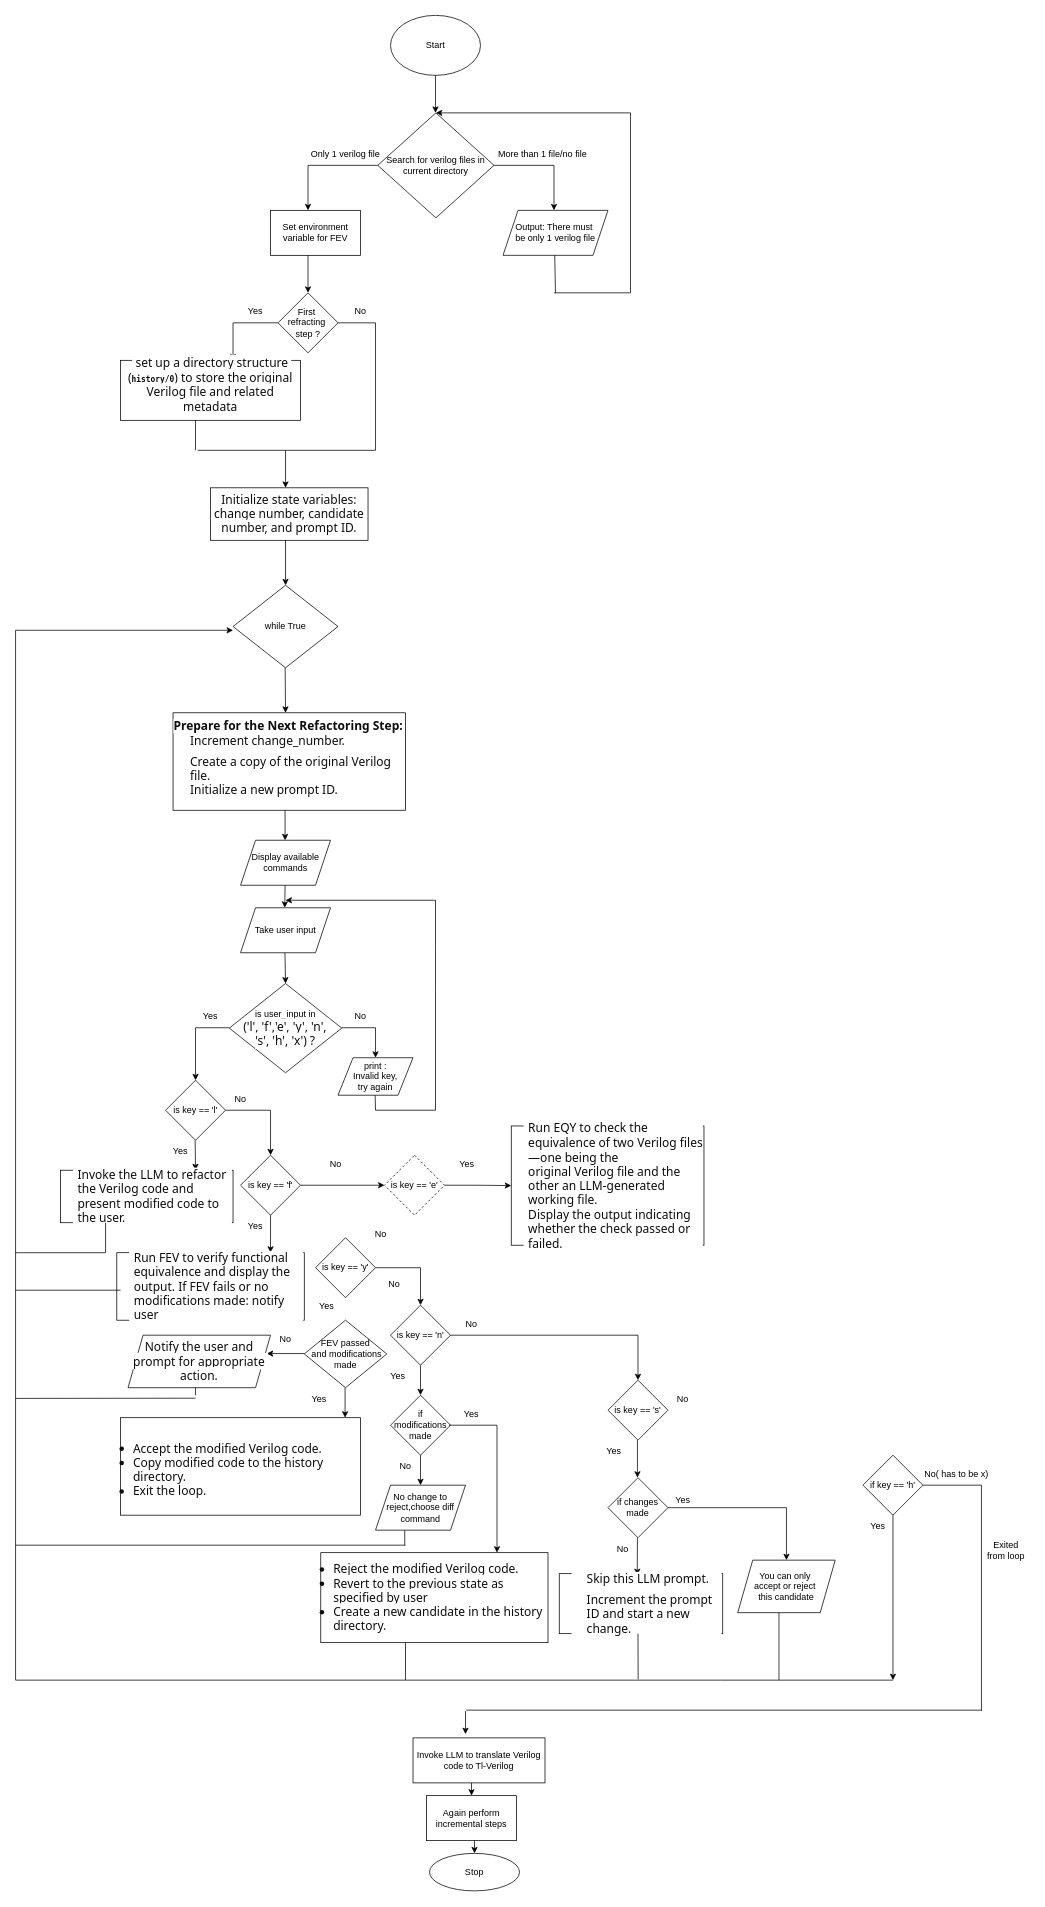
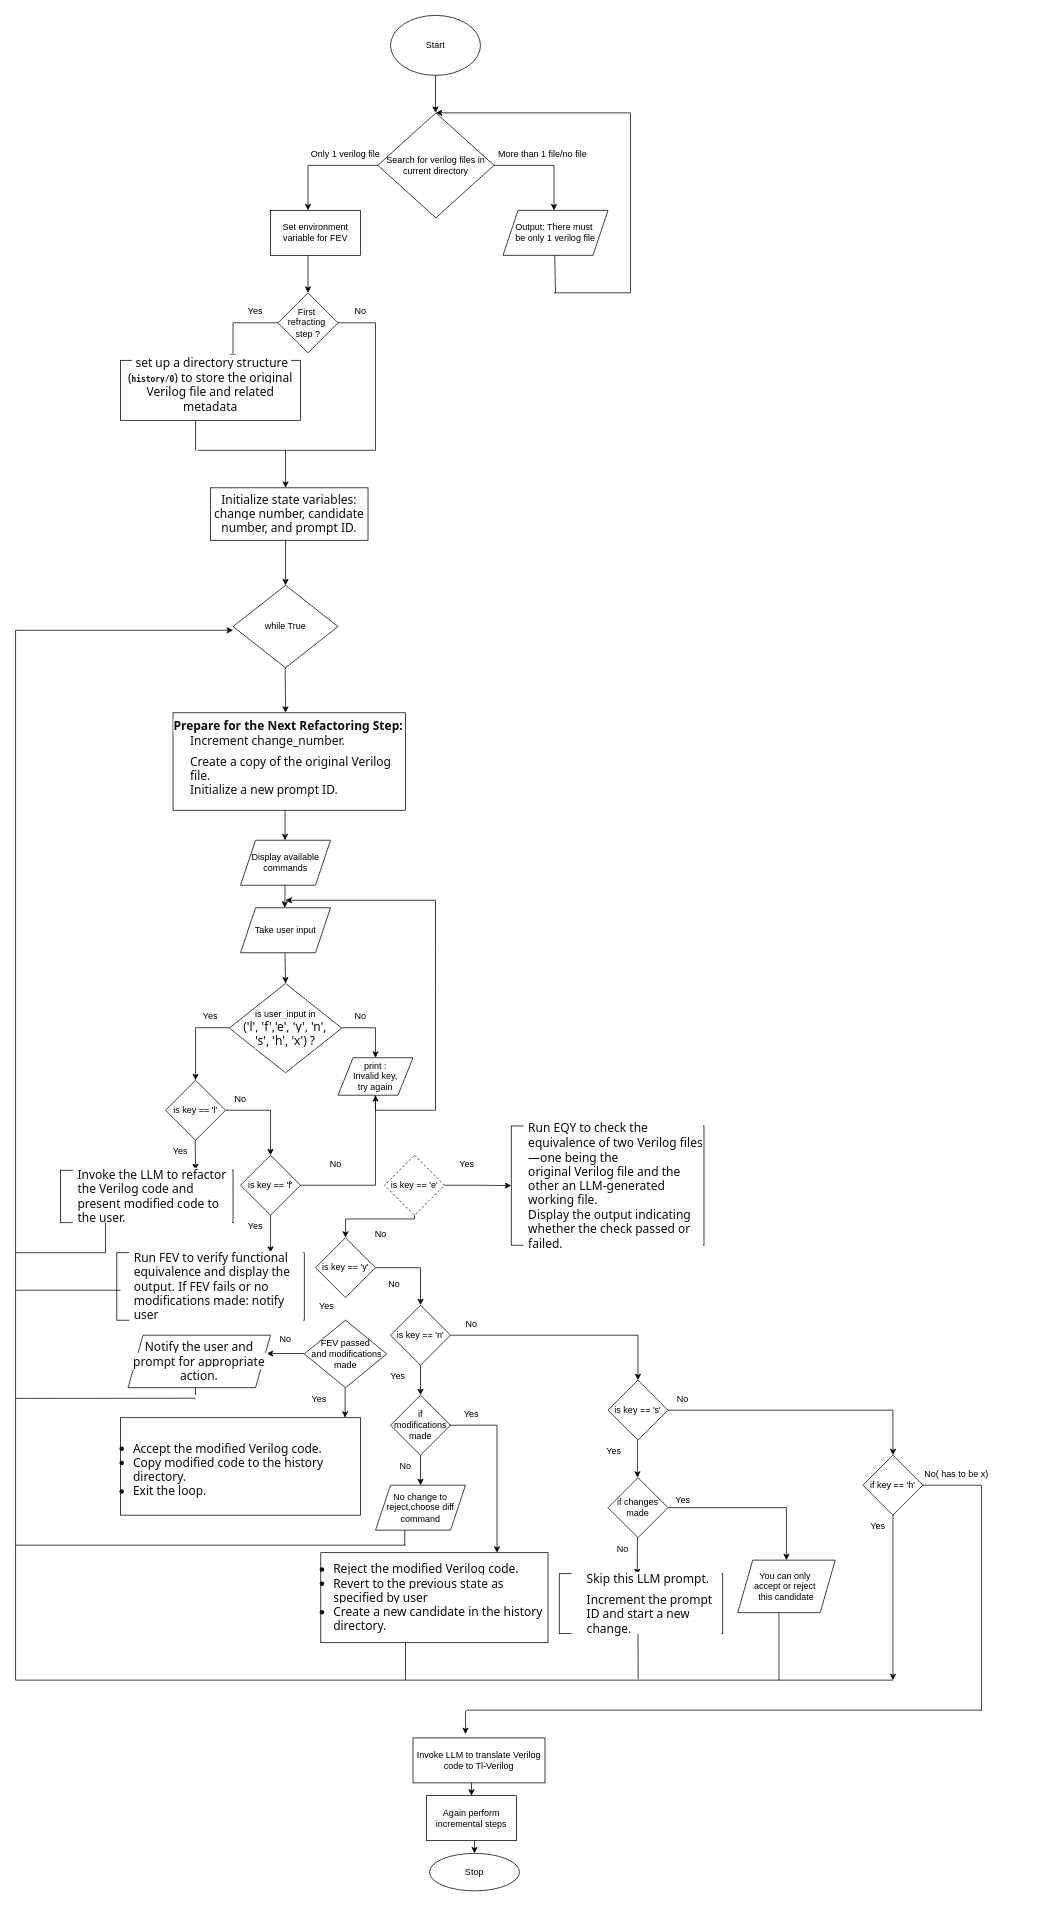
(376, 1185) -> (375, 1150)
none -> (345, 1224)
none -> (781, 1410)
(1006, 1550) -> none
